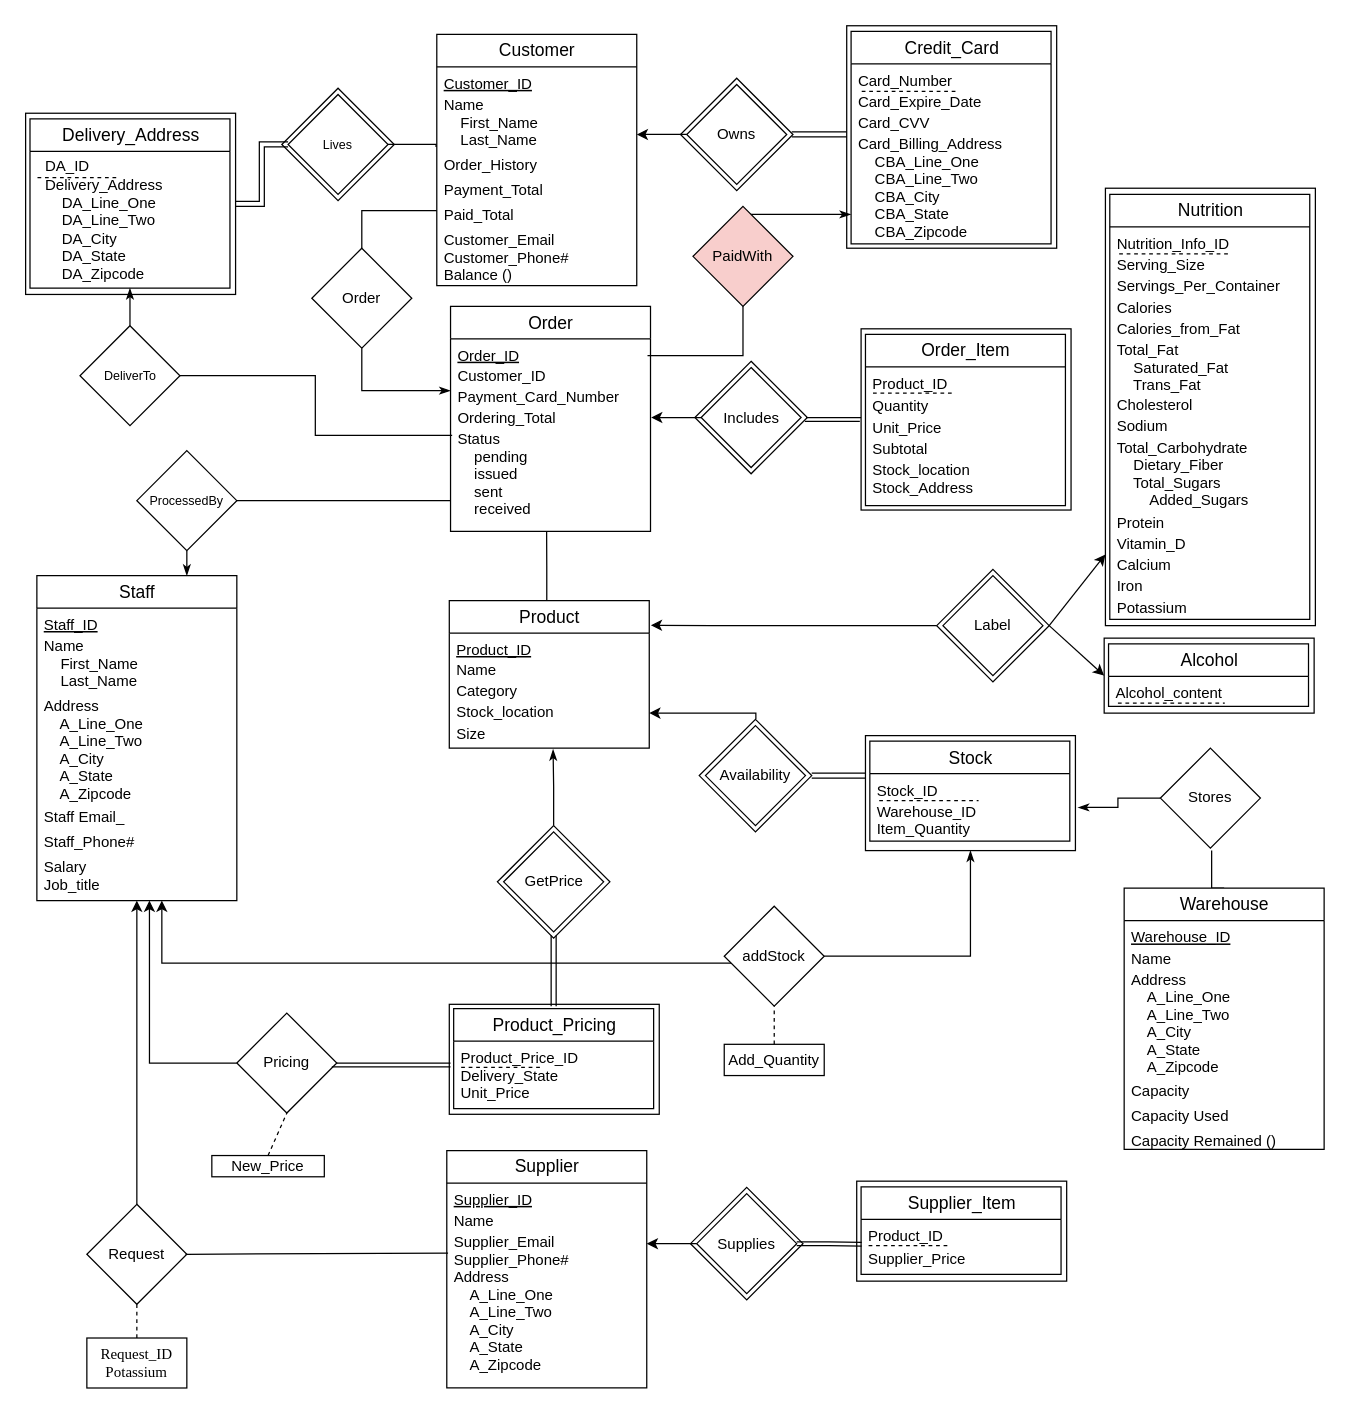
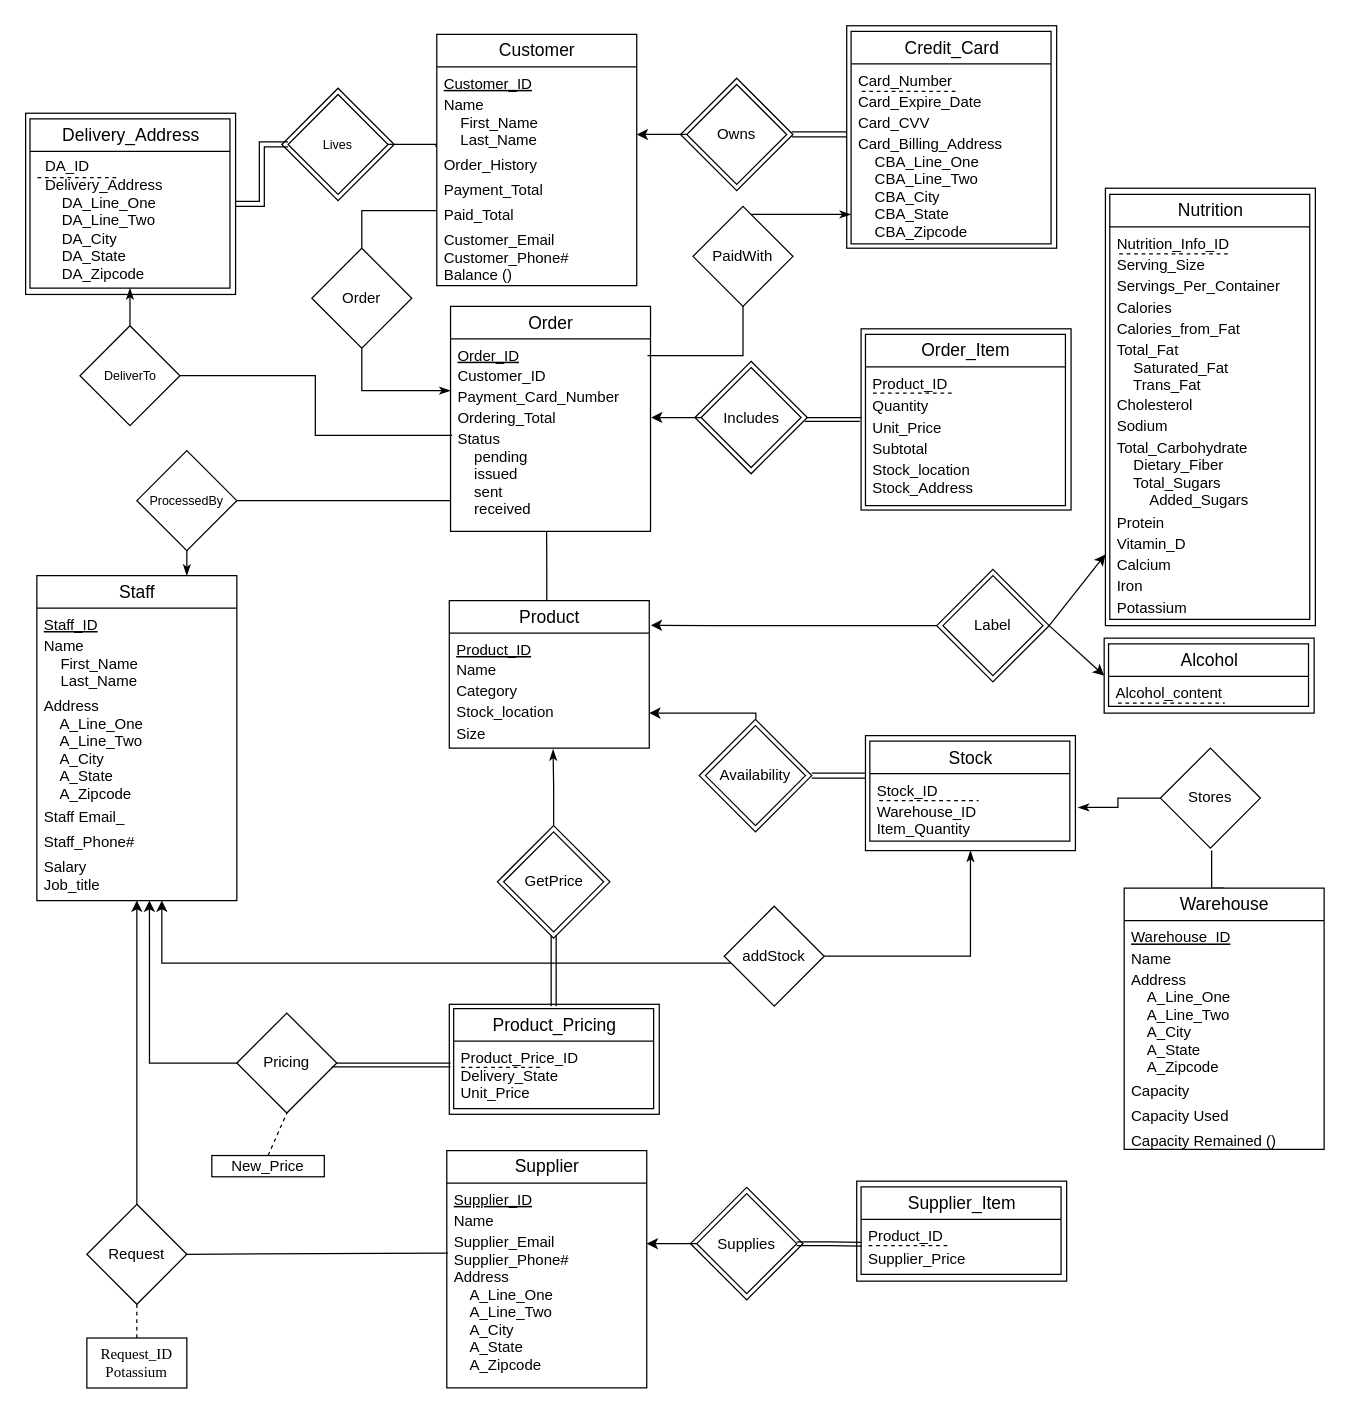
(743, 256) -> (743, 256)
(774, 1027) -> none
(774, 1060) -> none
